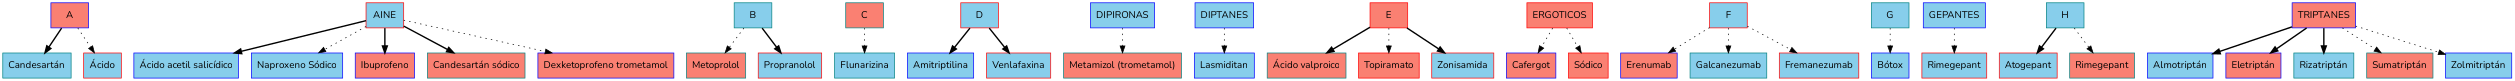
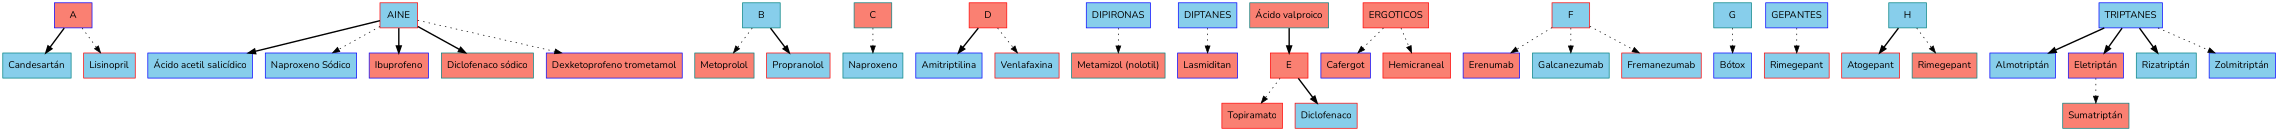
(980, 15) -> (988, 15)
(2324, 15) -> (2131, 15)
(997, 38) -> (1005, 38)
(1351, 38) -> (1289, 37)
(2359, 38) -> (2096, 87)
(102, 66) -> (109, 66)
(476, 66) -> (487, 66)
(865, 66) -> (873, 66)
(1123, 66) -> (1118, 66)
(1224, 66) -> (1208, 66)
(1463, 66) -> (1326, 116)
(1588, 66) -> (1417, 66)
